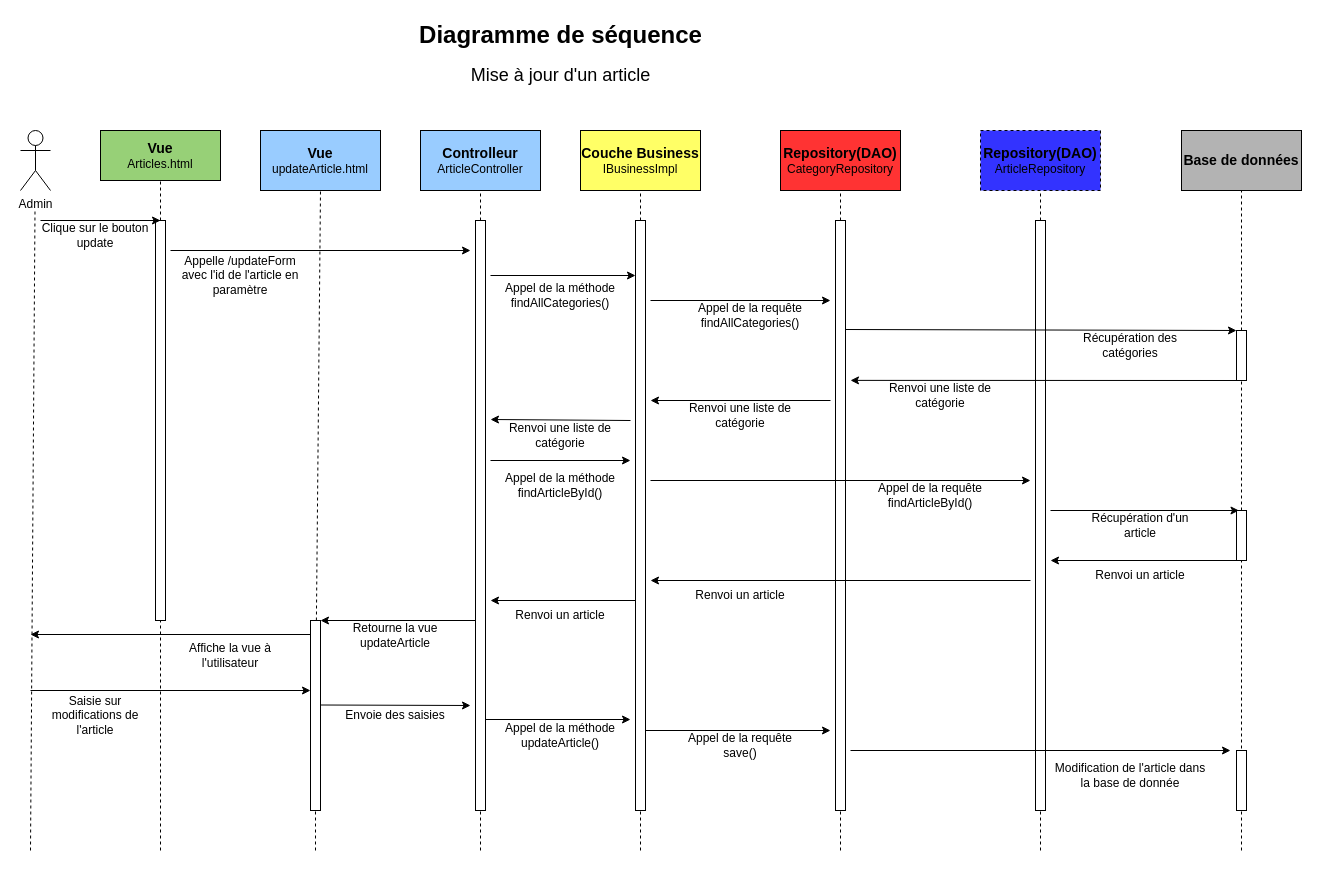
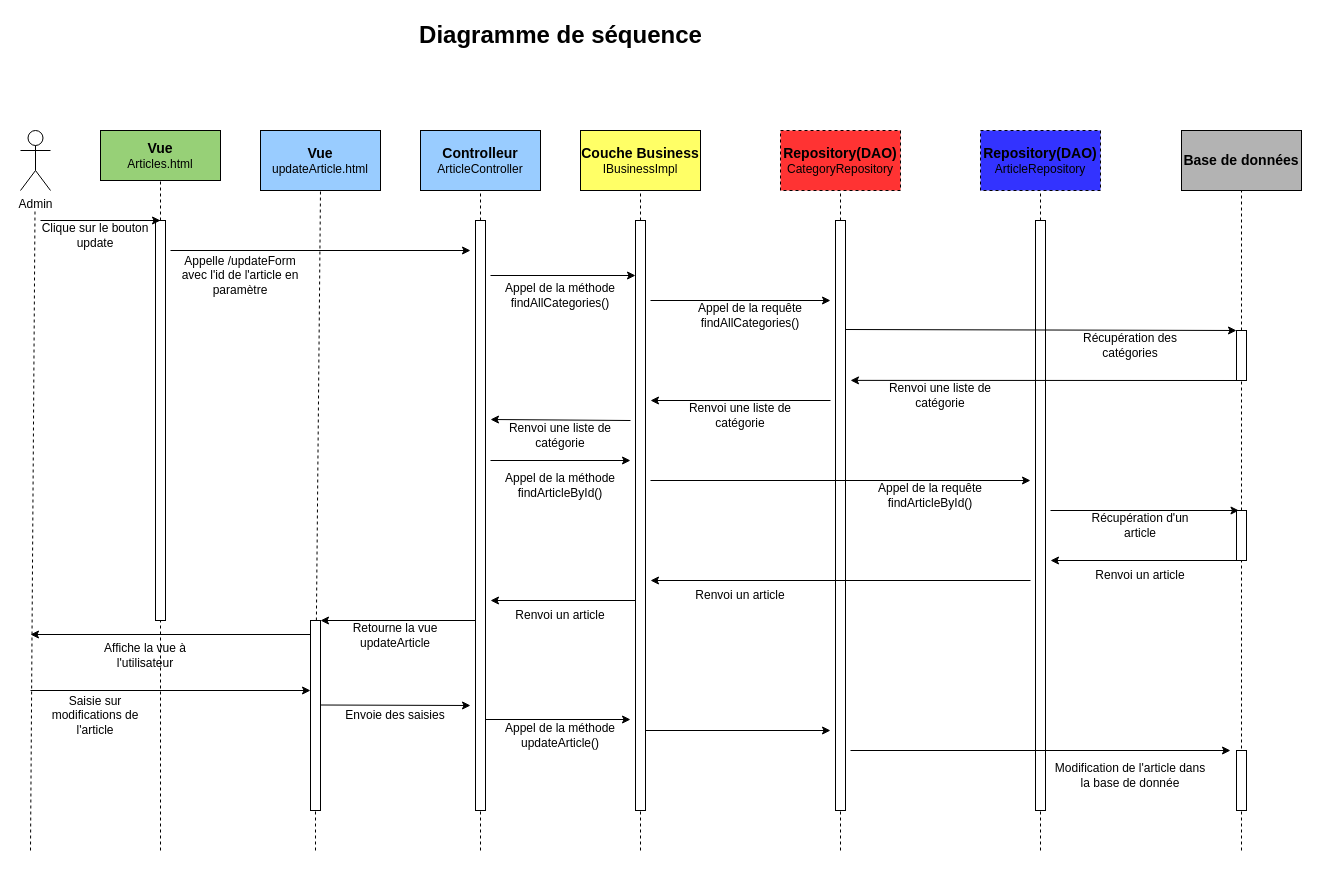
(561, 76) -> none
(841, 161) -> (841, 161)
(231, 656) -> (146, 656)
(741, 746) -> none
